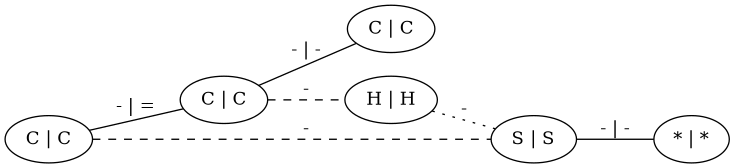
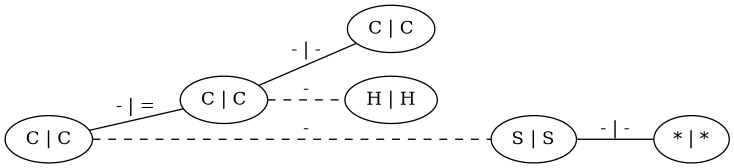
(464, 120) -> none
